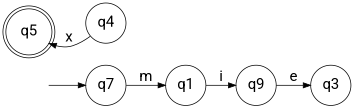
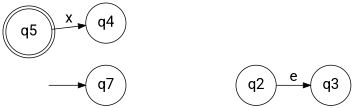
(74, 45) -> (65, 28)
(186, 85) -> none
(256, 85) -> (256, 85)
